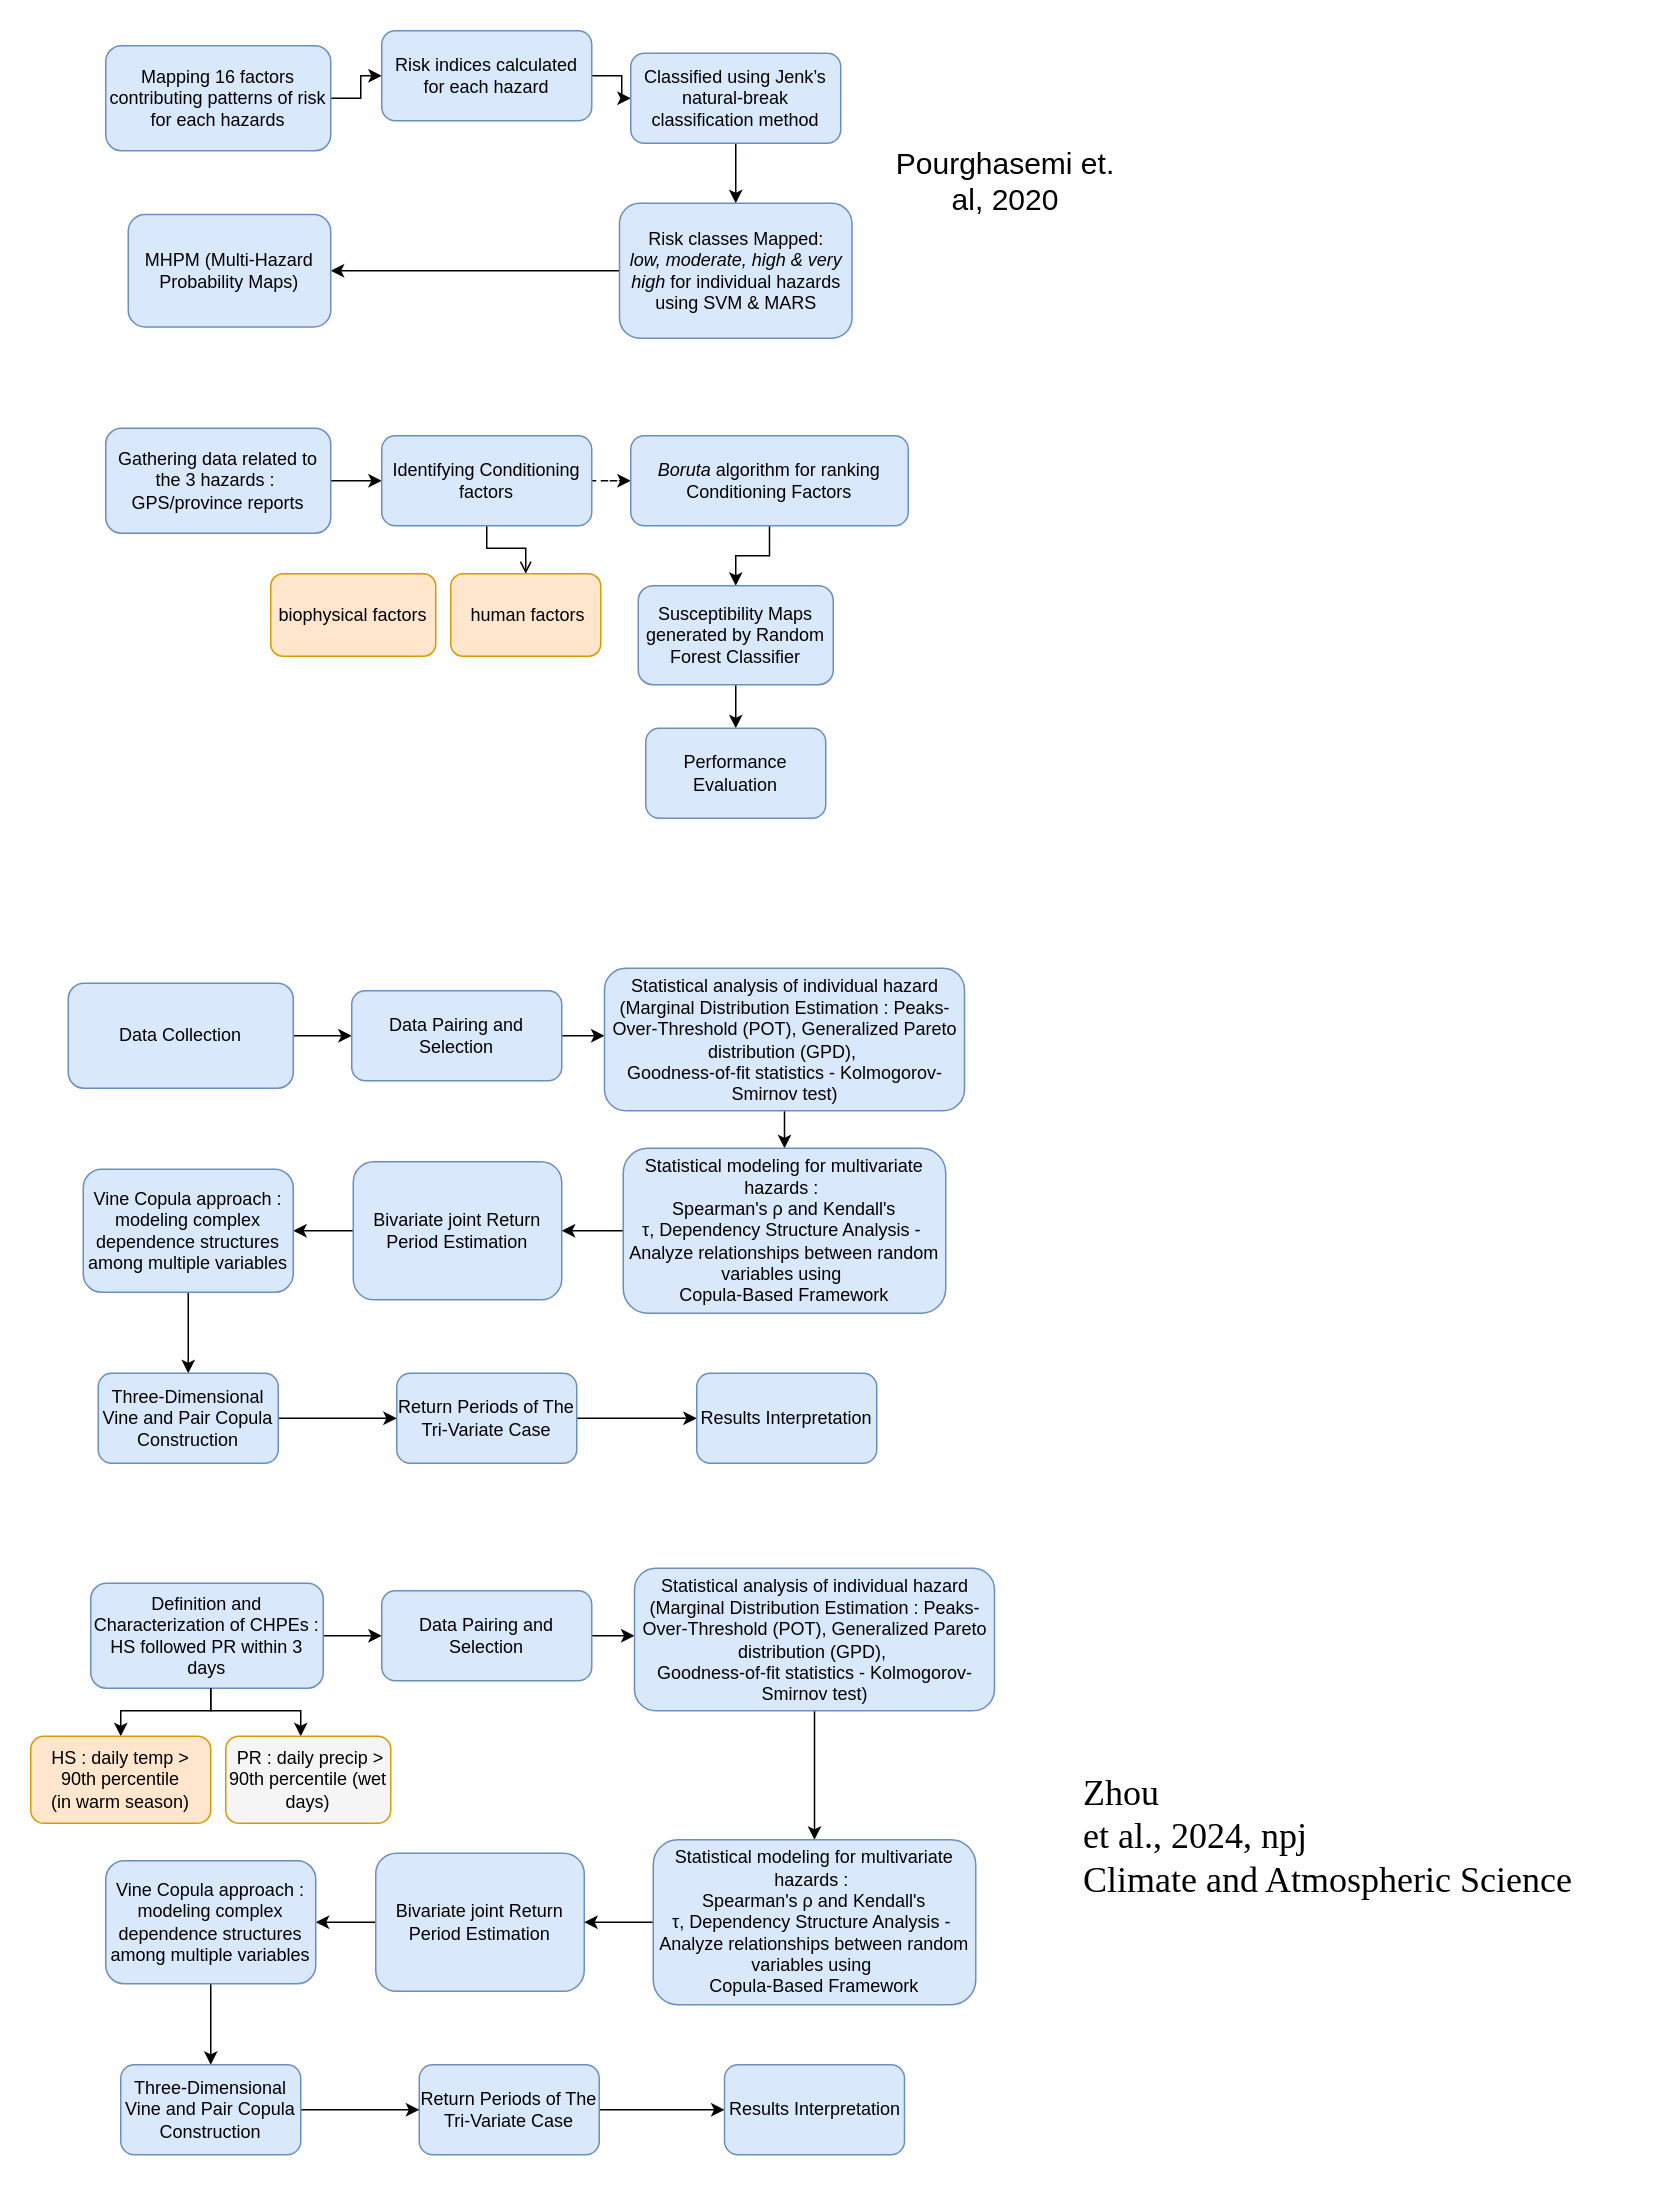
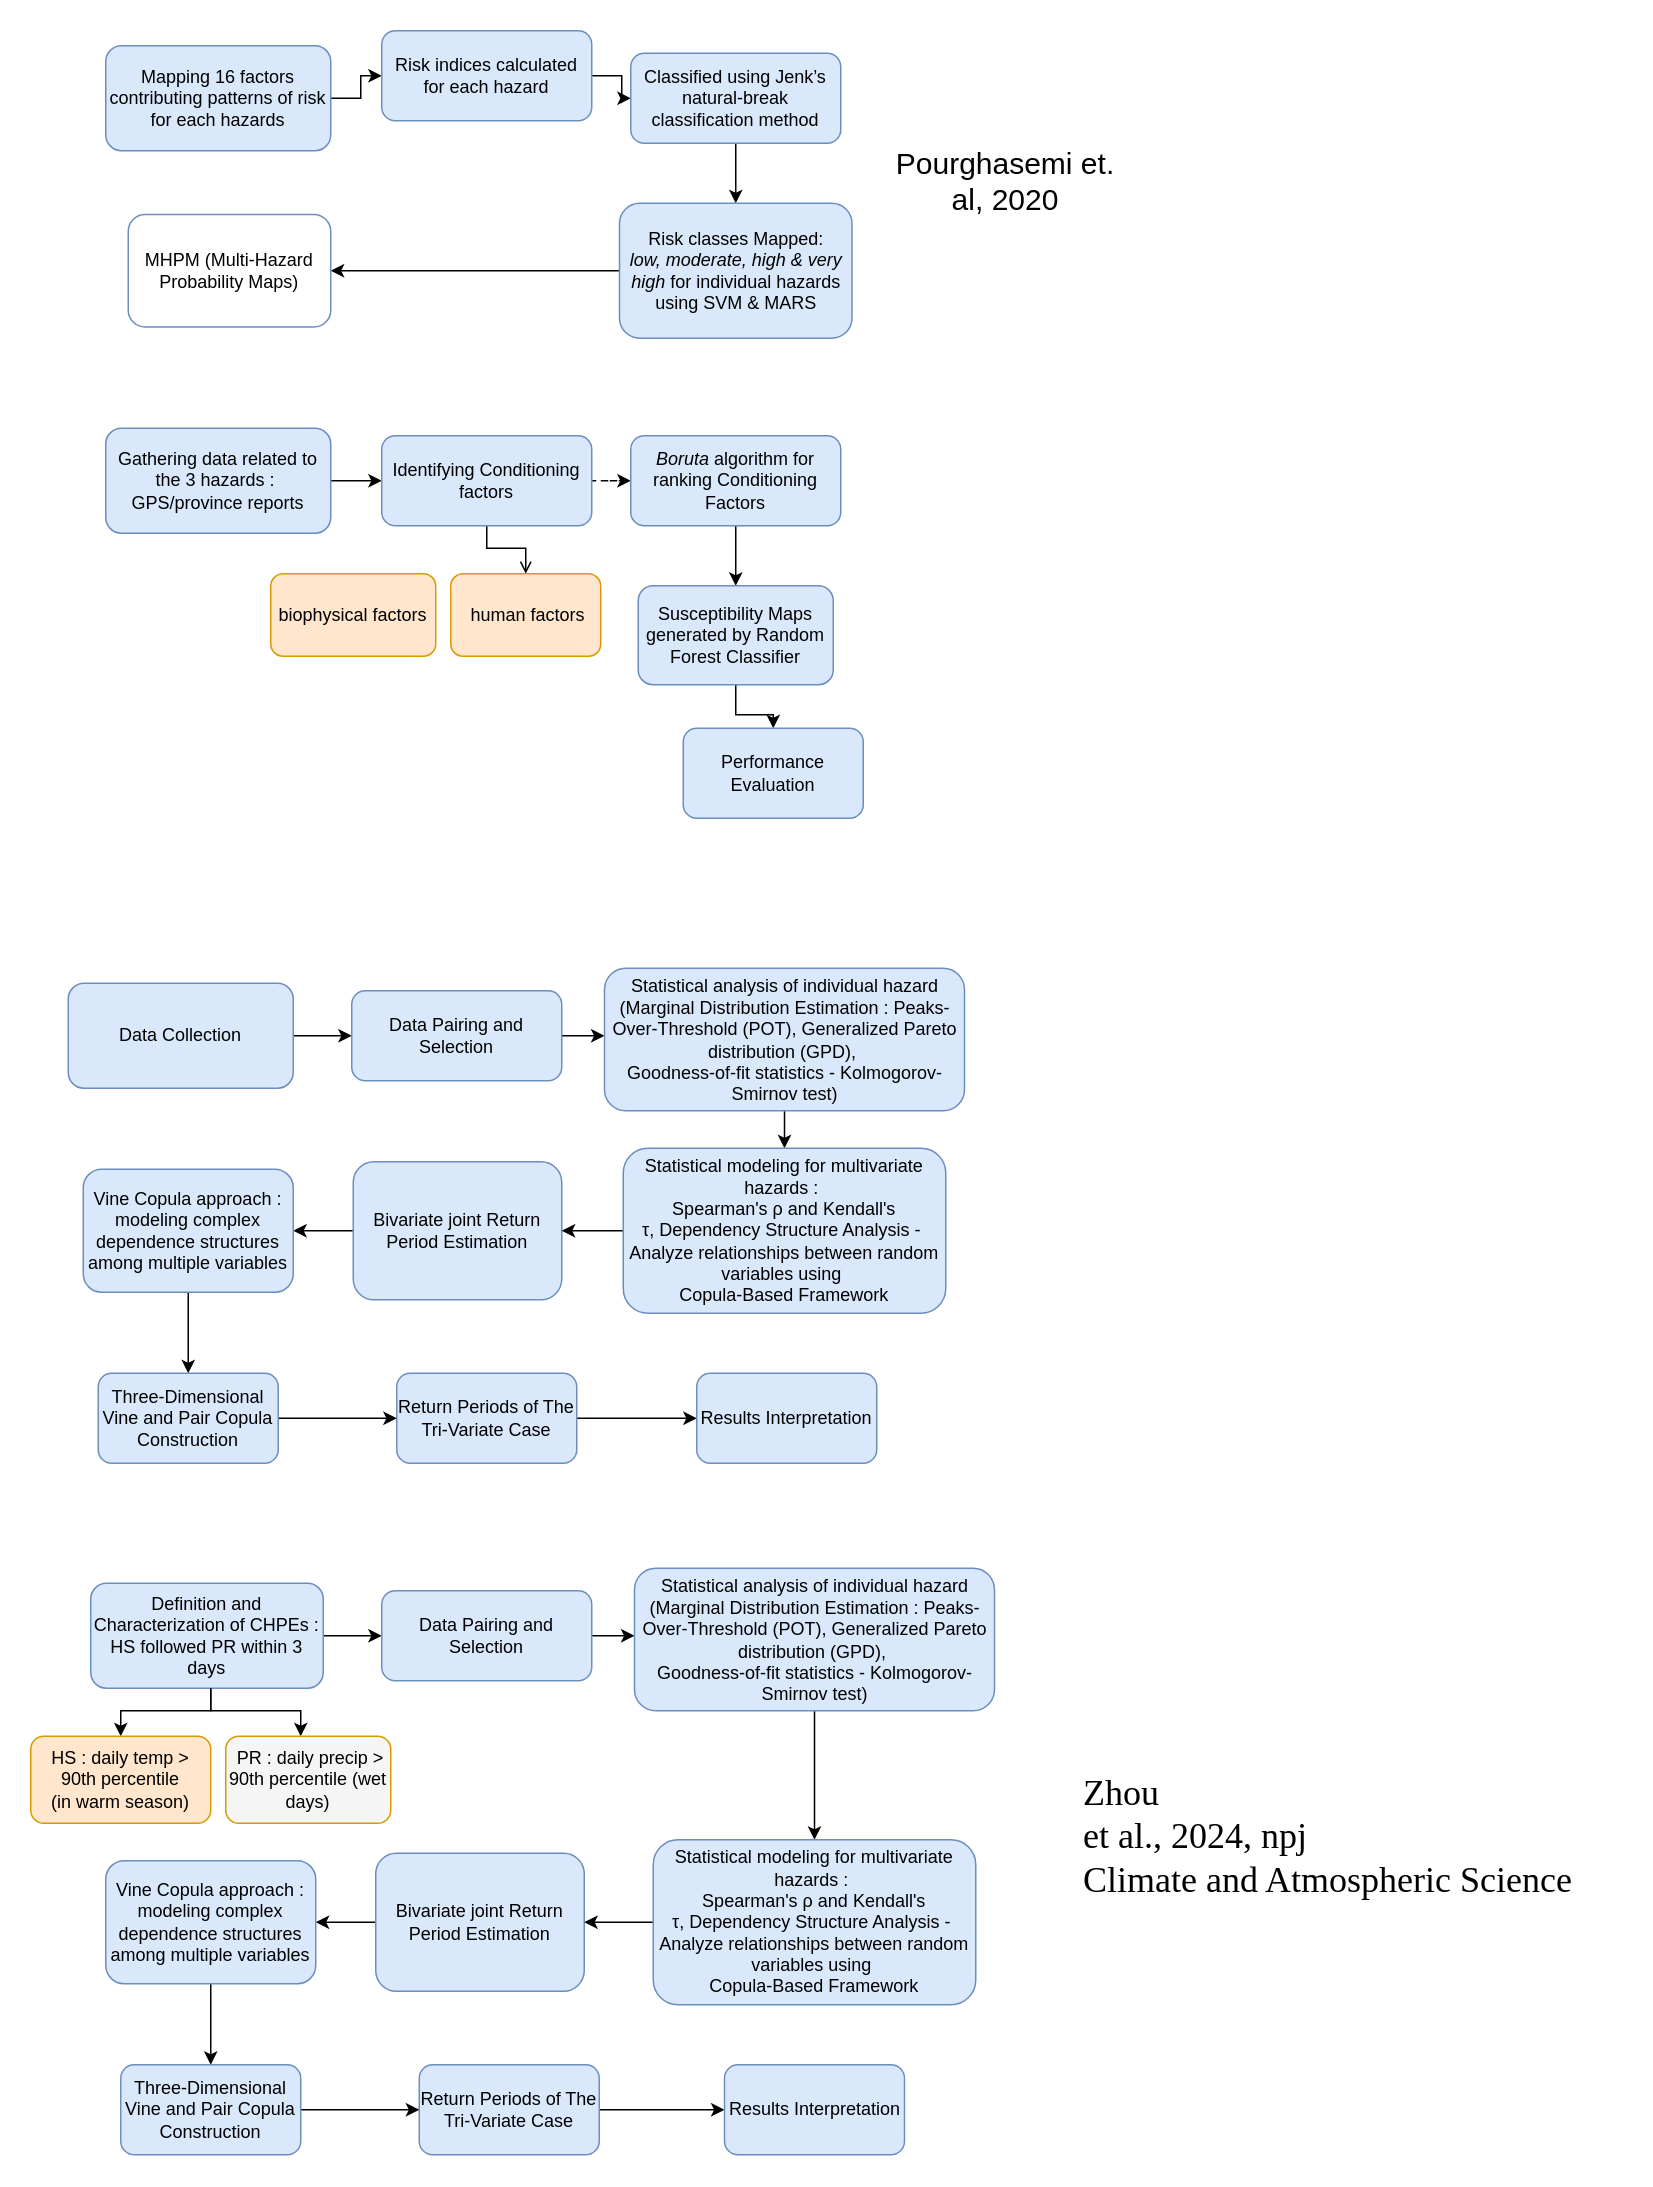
(230, 271) -> (230, 271)
(770, 481) -> (736, 481)
(736, 773) -> (773, 773)
